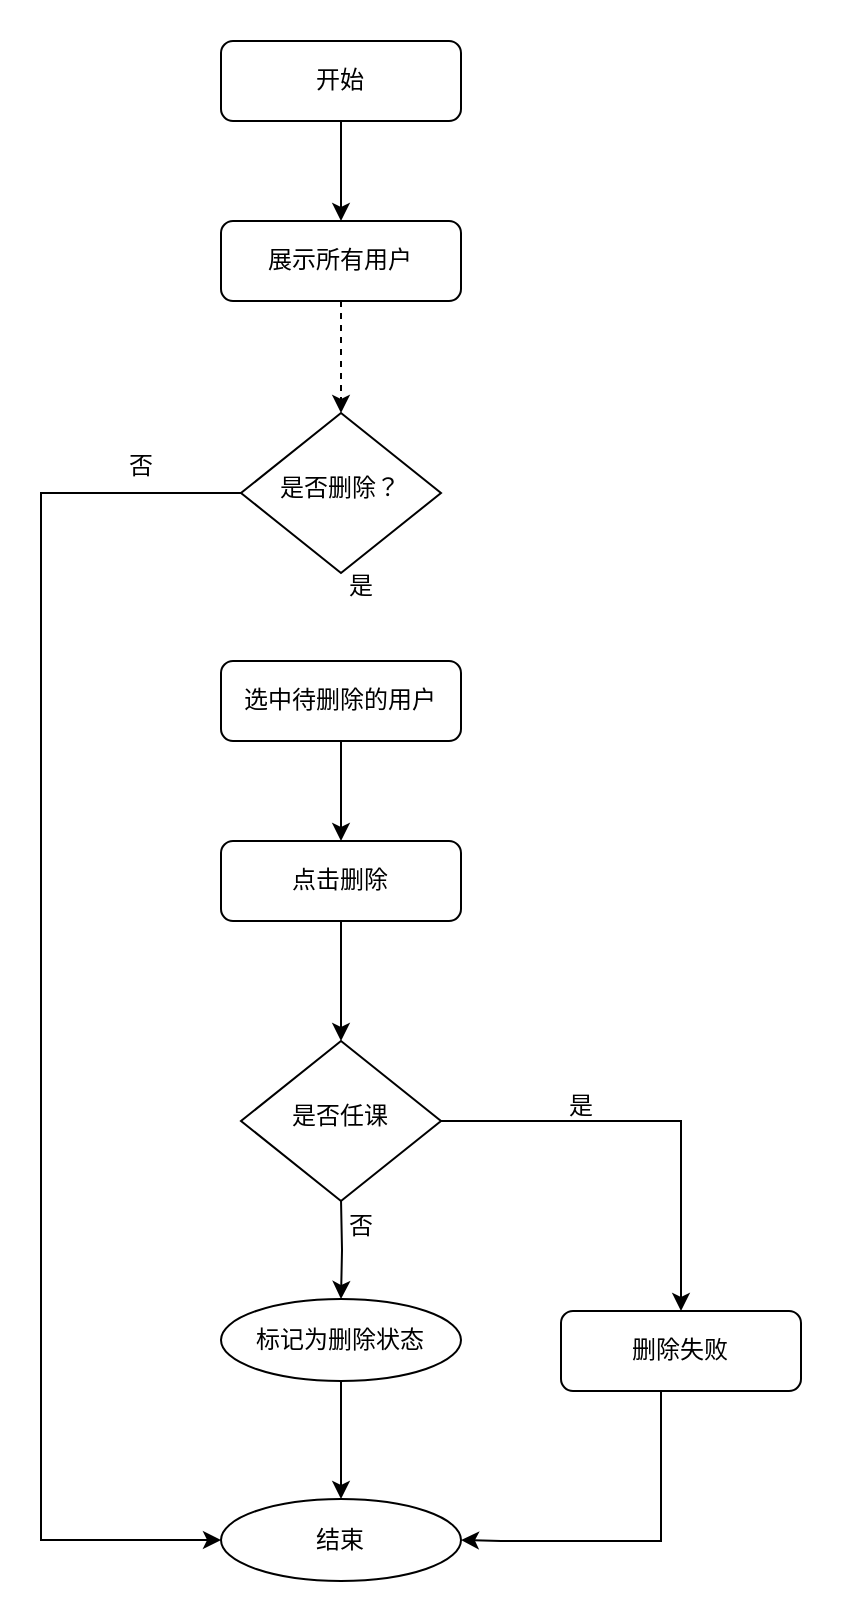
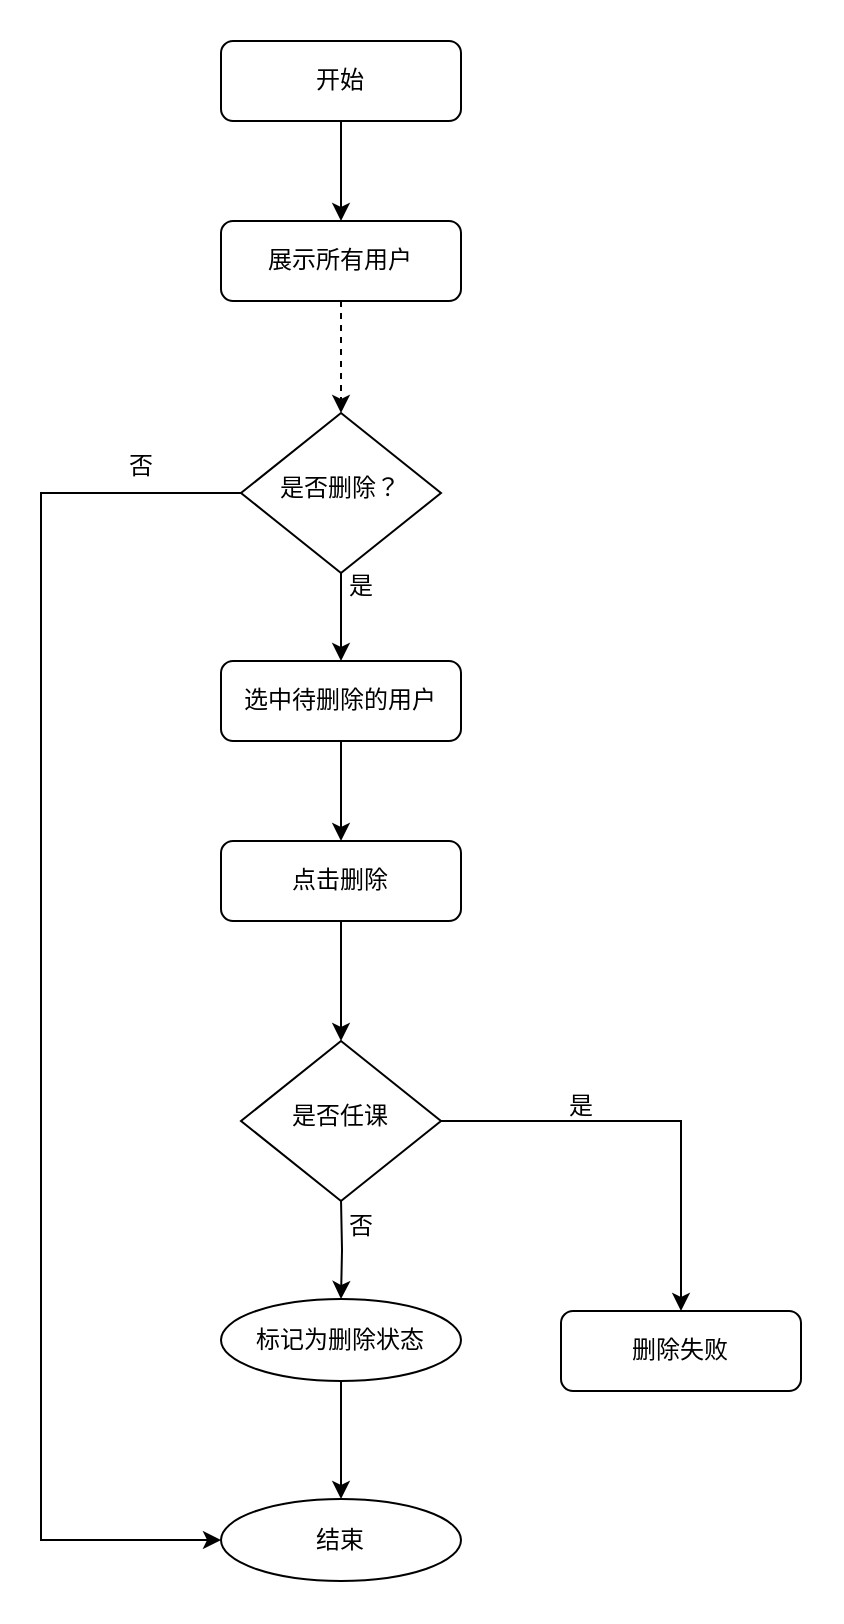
none -> (341, 610)
(643, 1541) -> none
